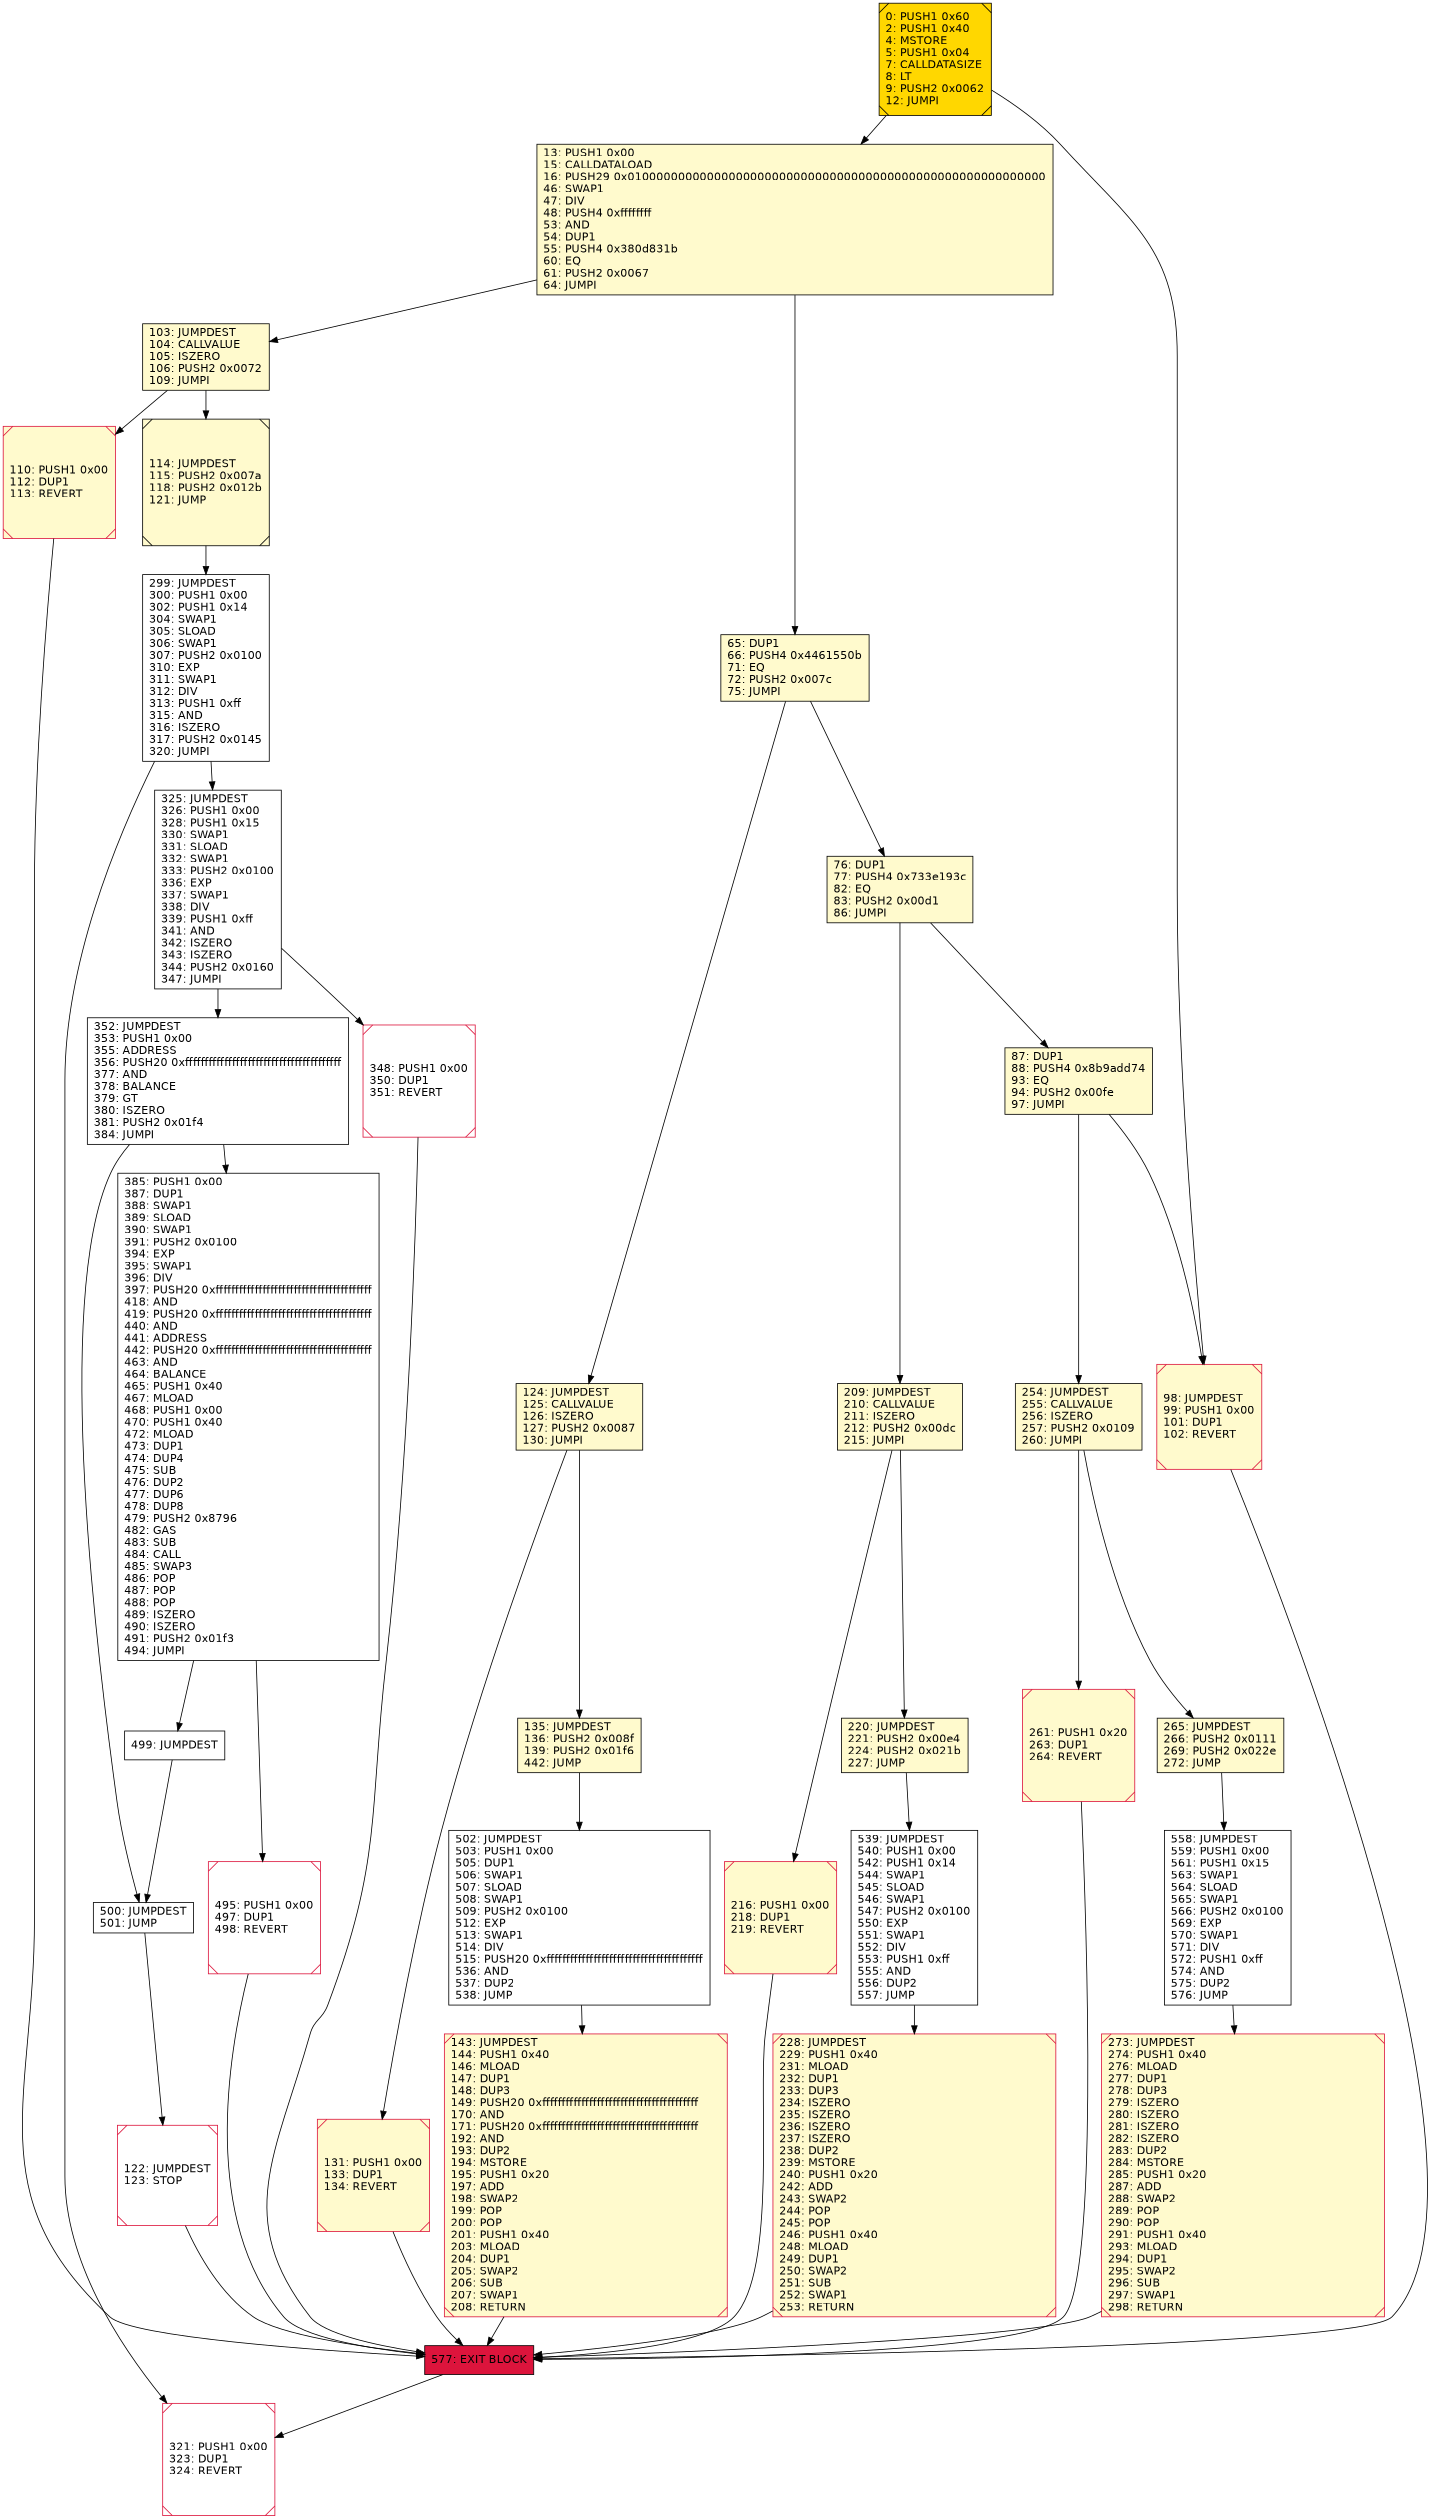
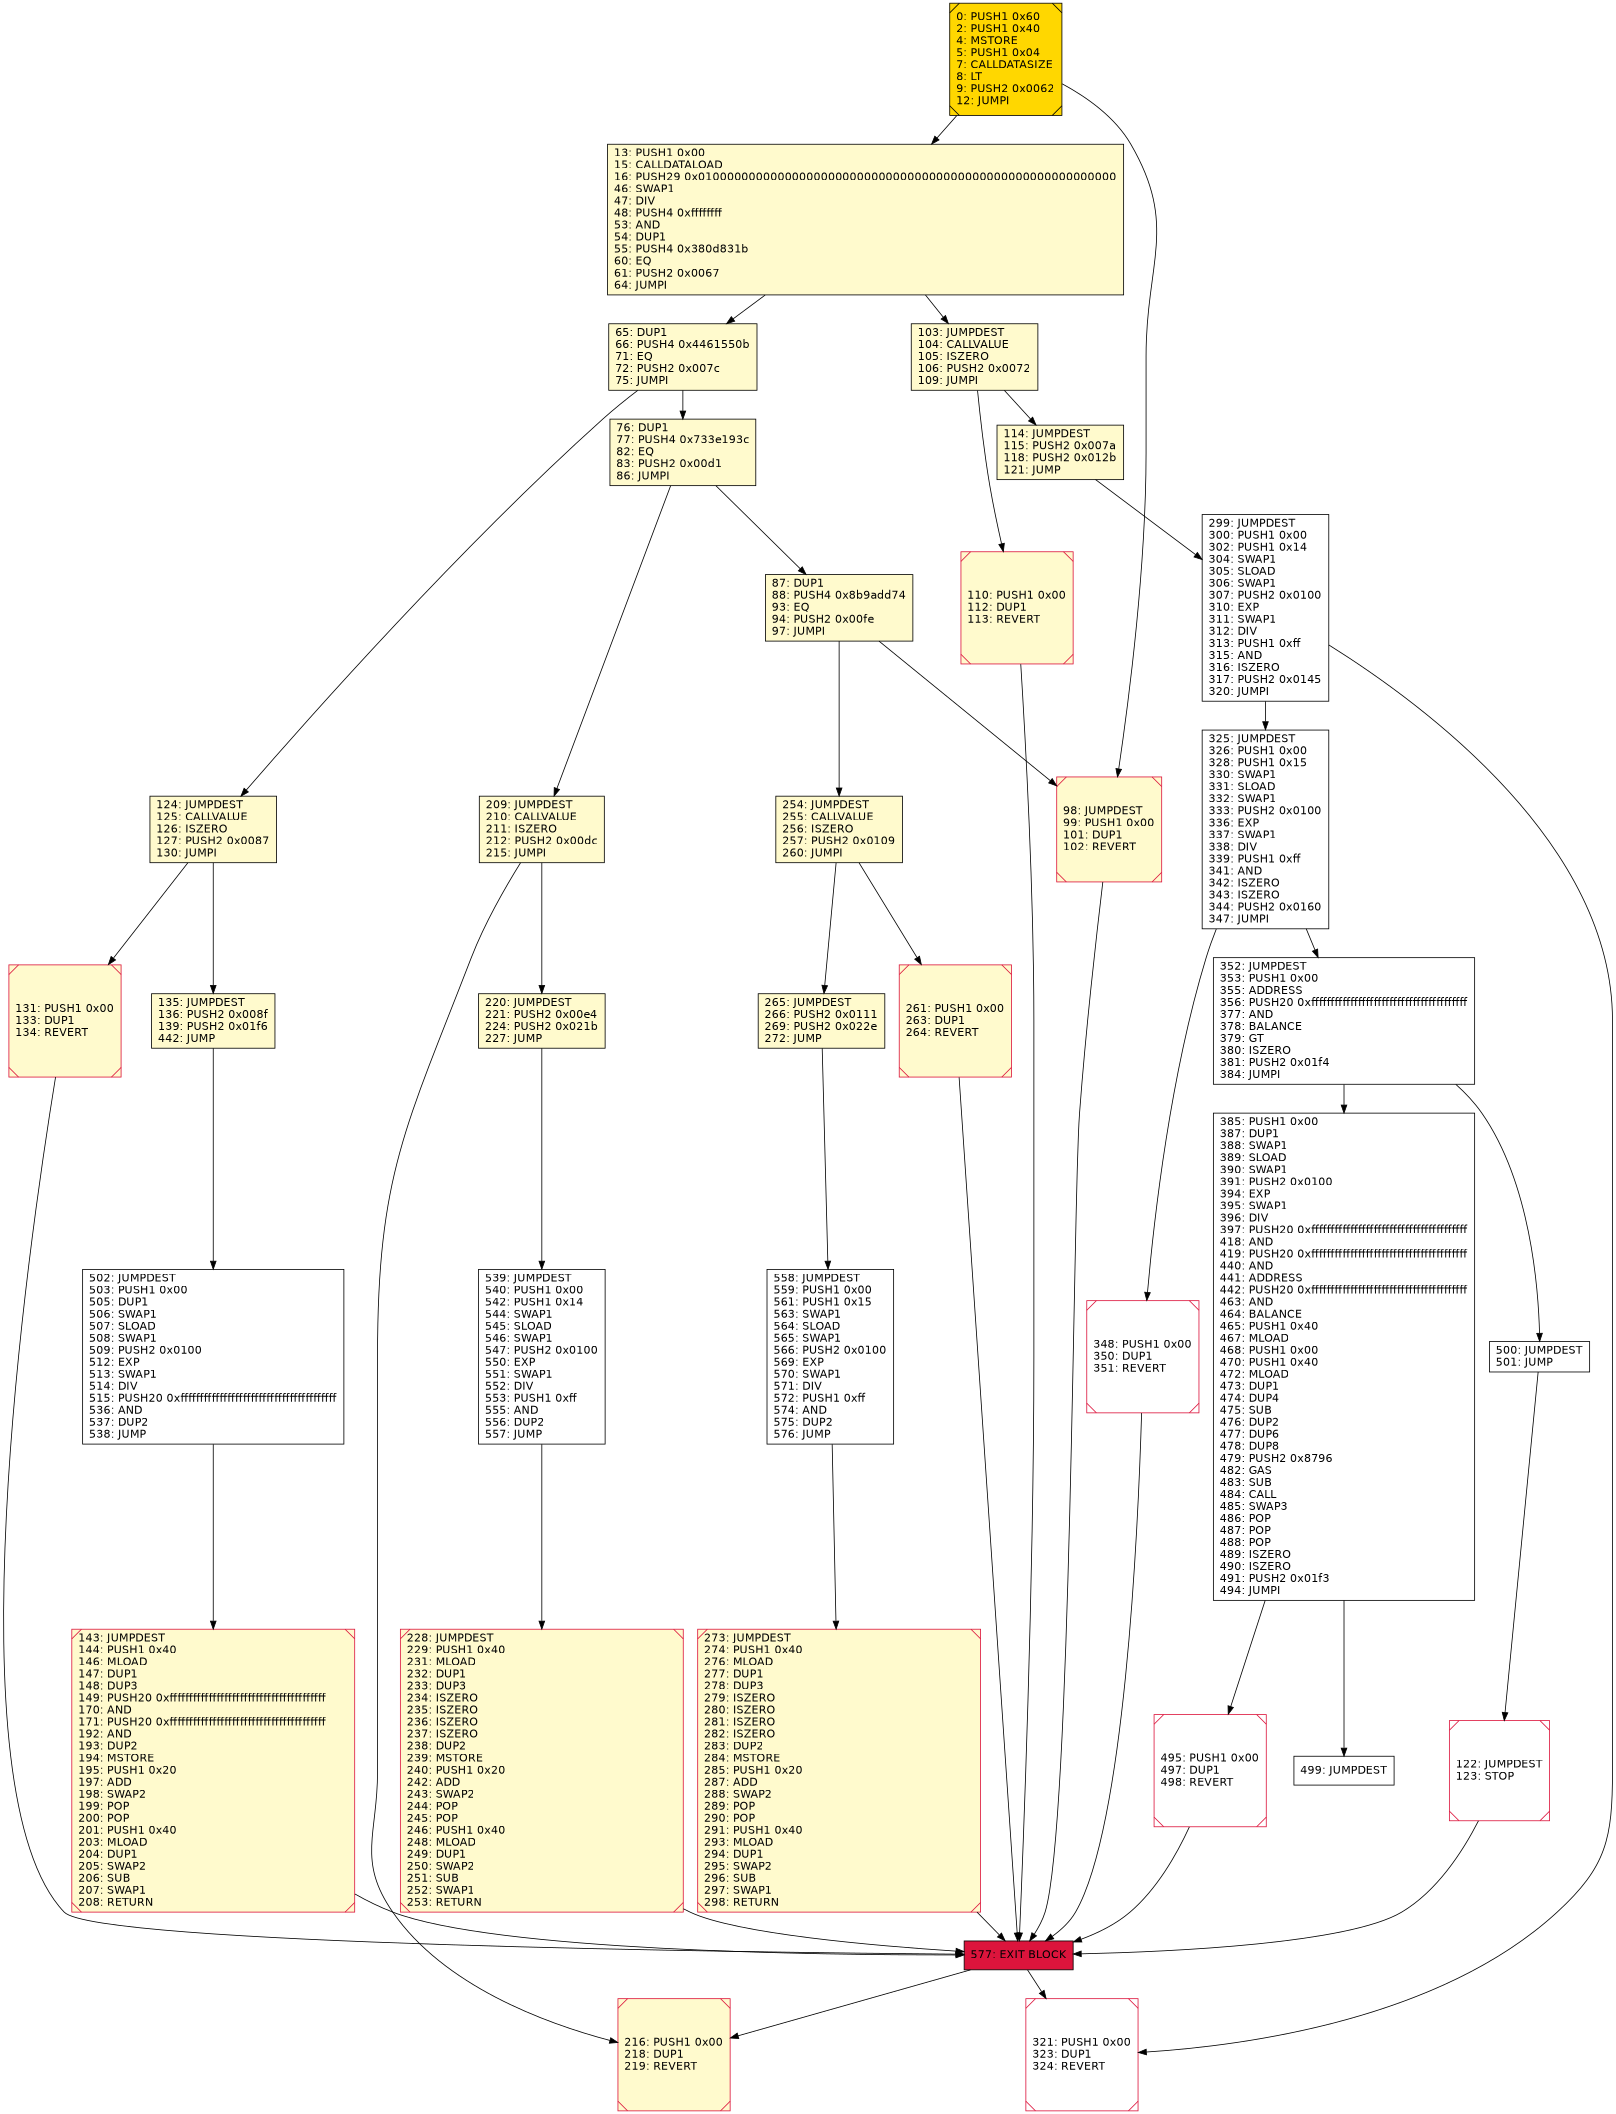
(206, 482) -> (1060, 452)
(1079, 1745) -> (955, 1021)
(160, 1827) -> none
(758, 2247) -> (854, 2003)
